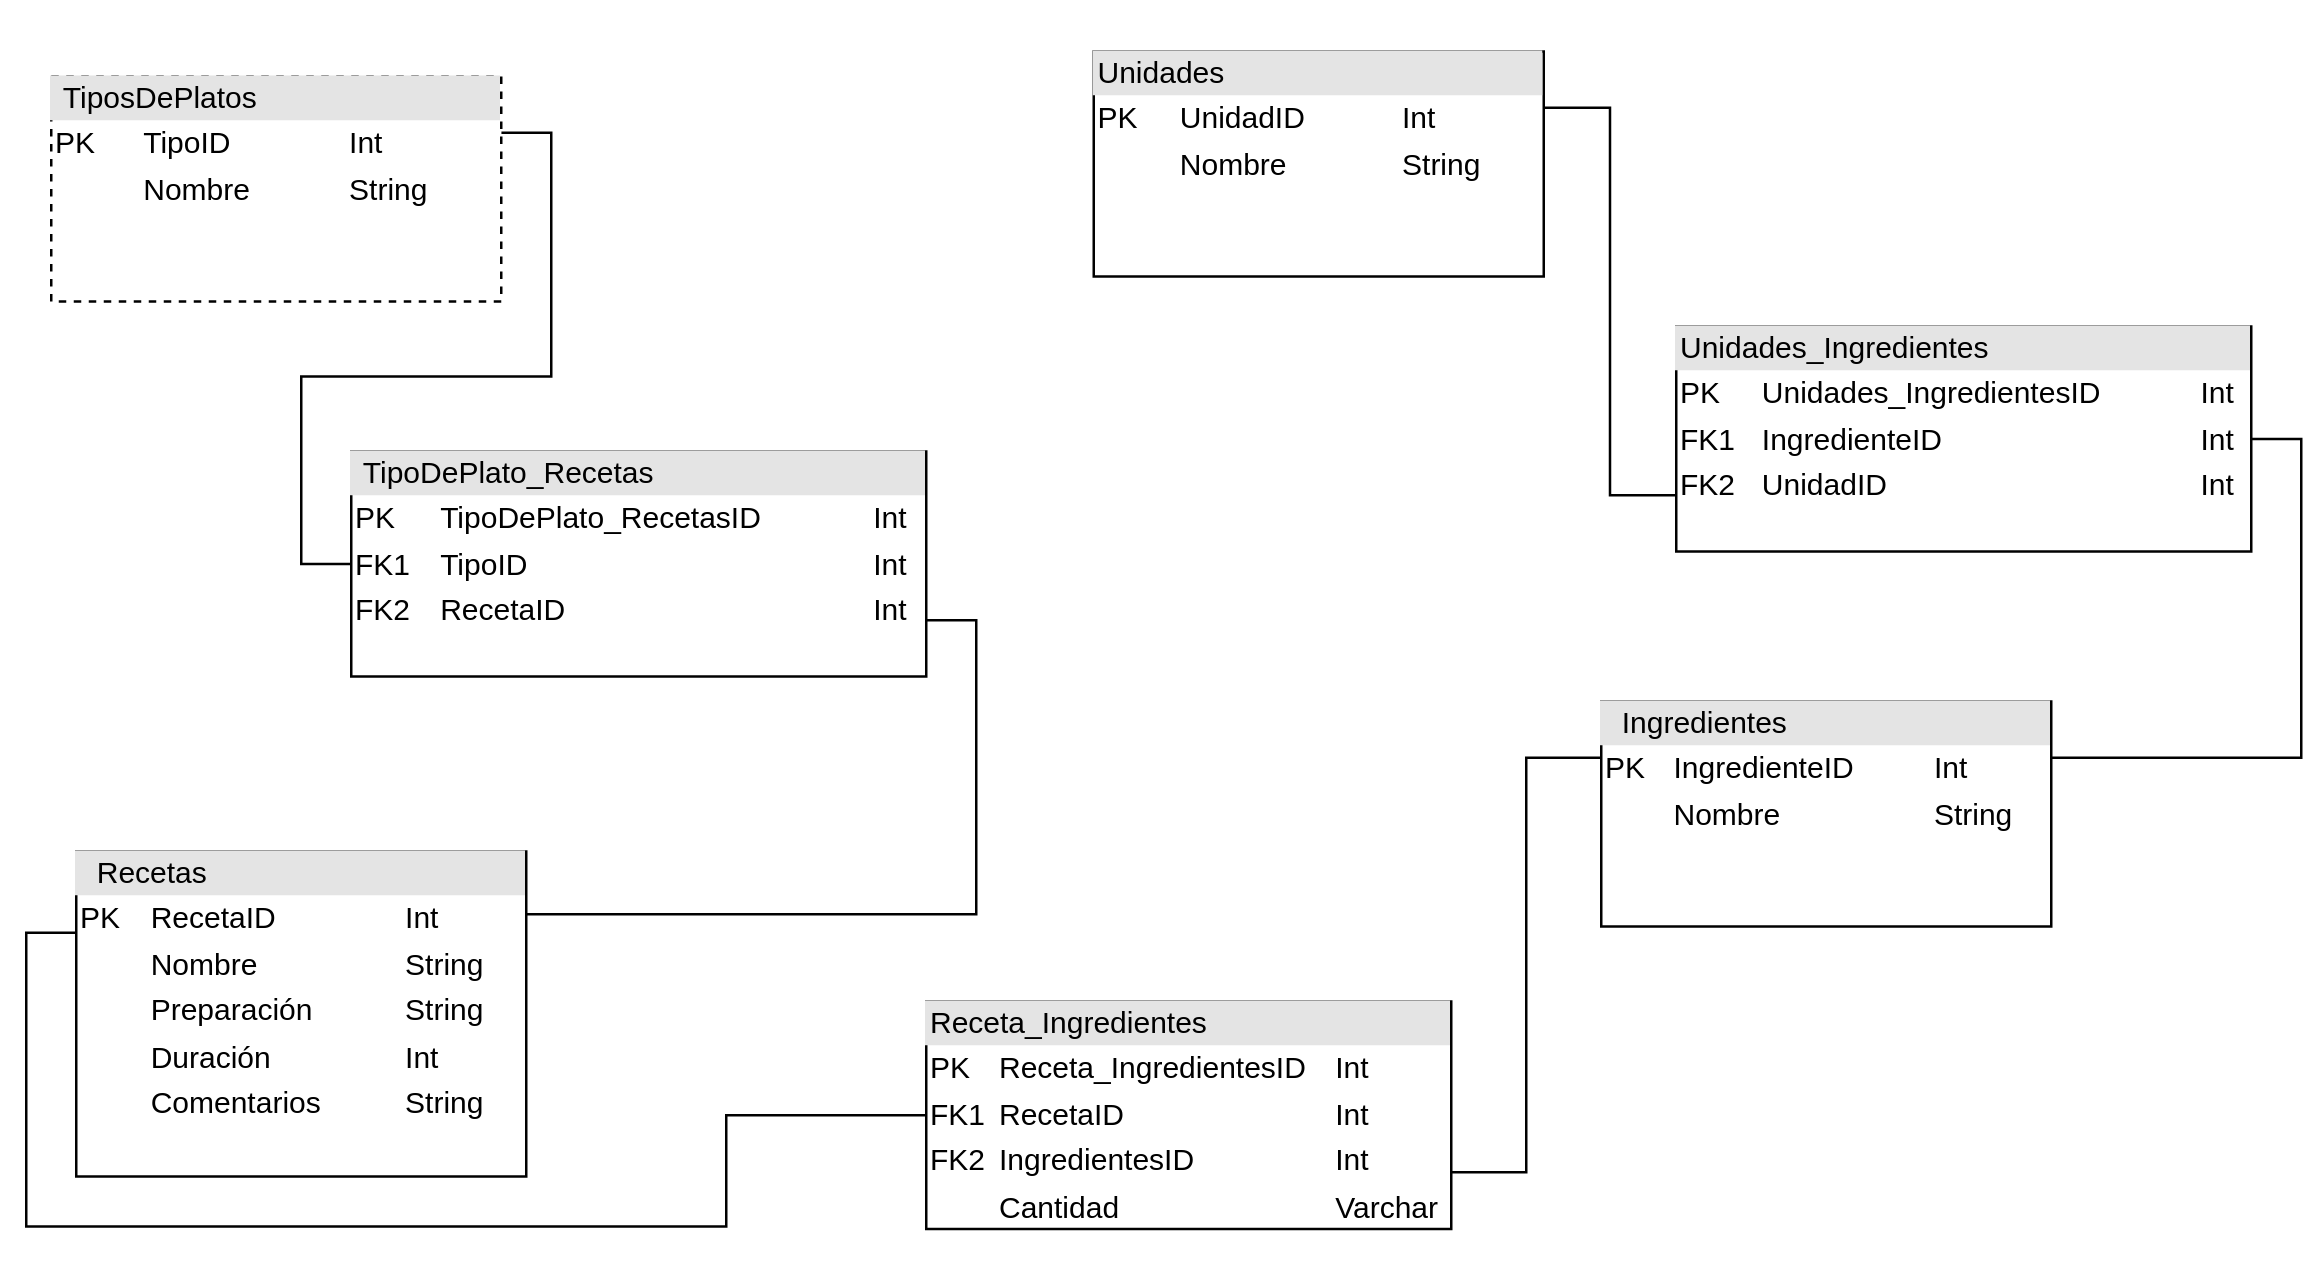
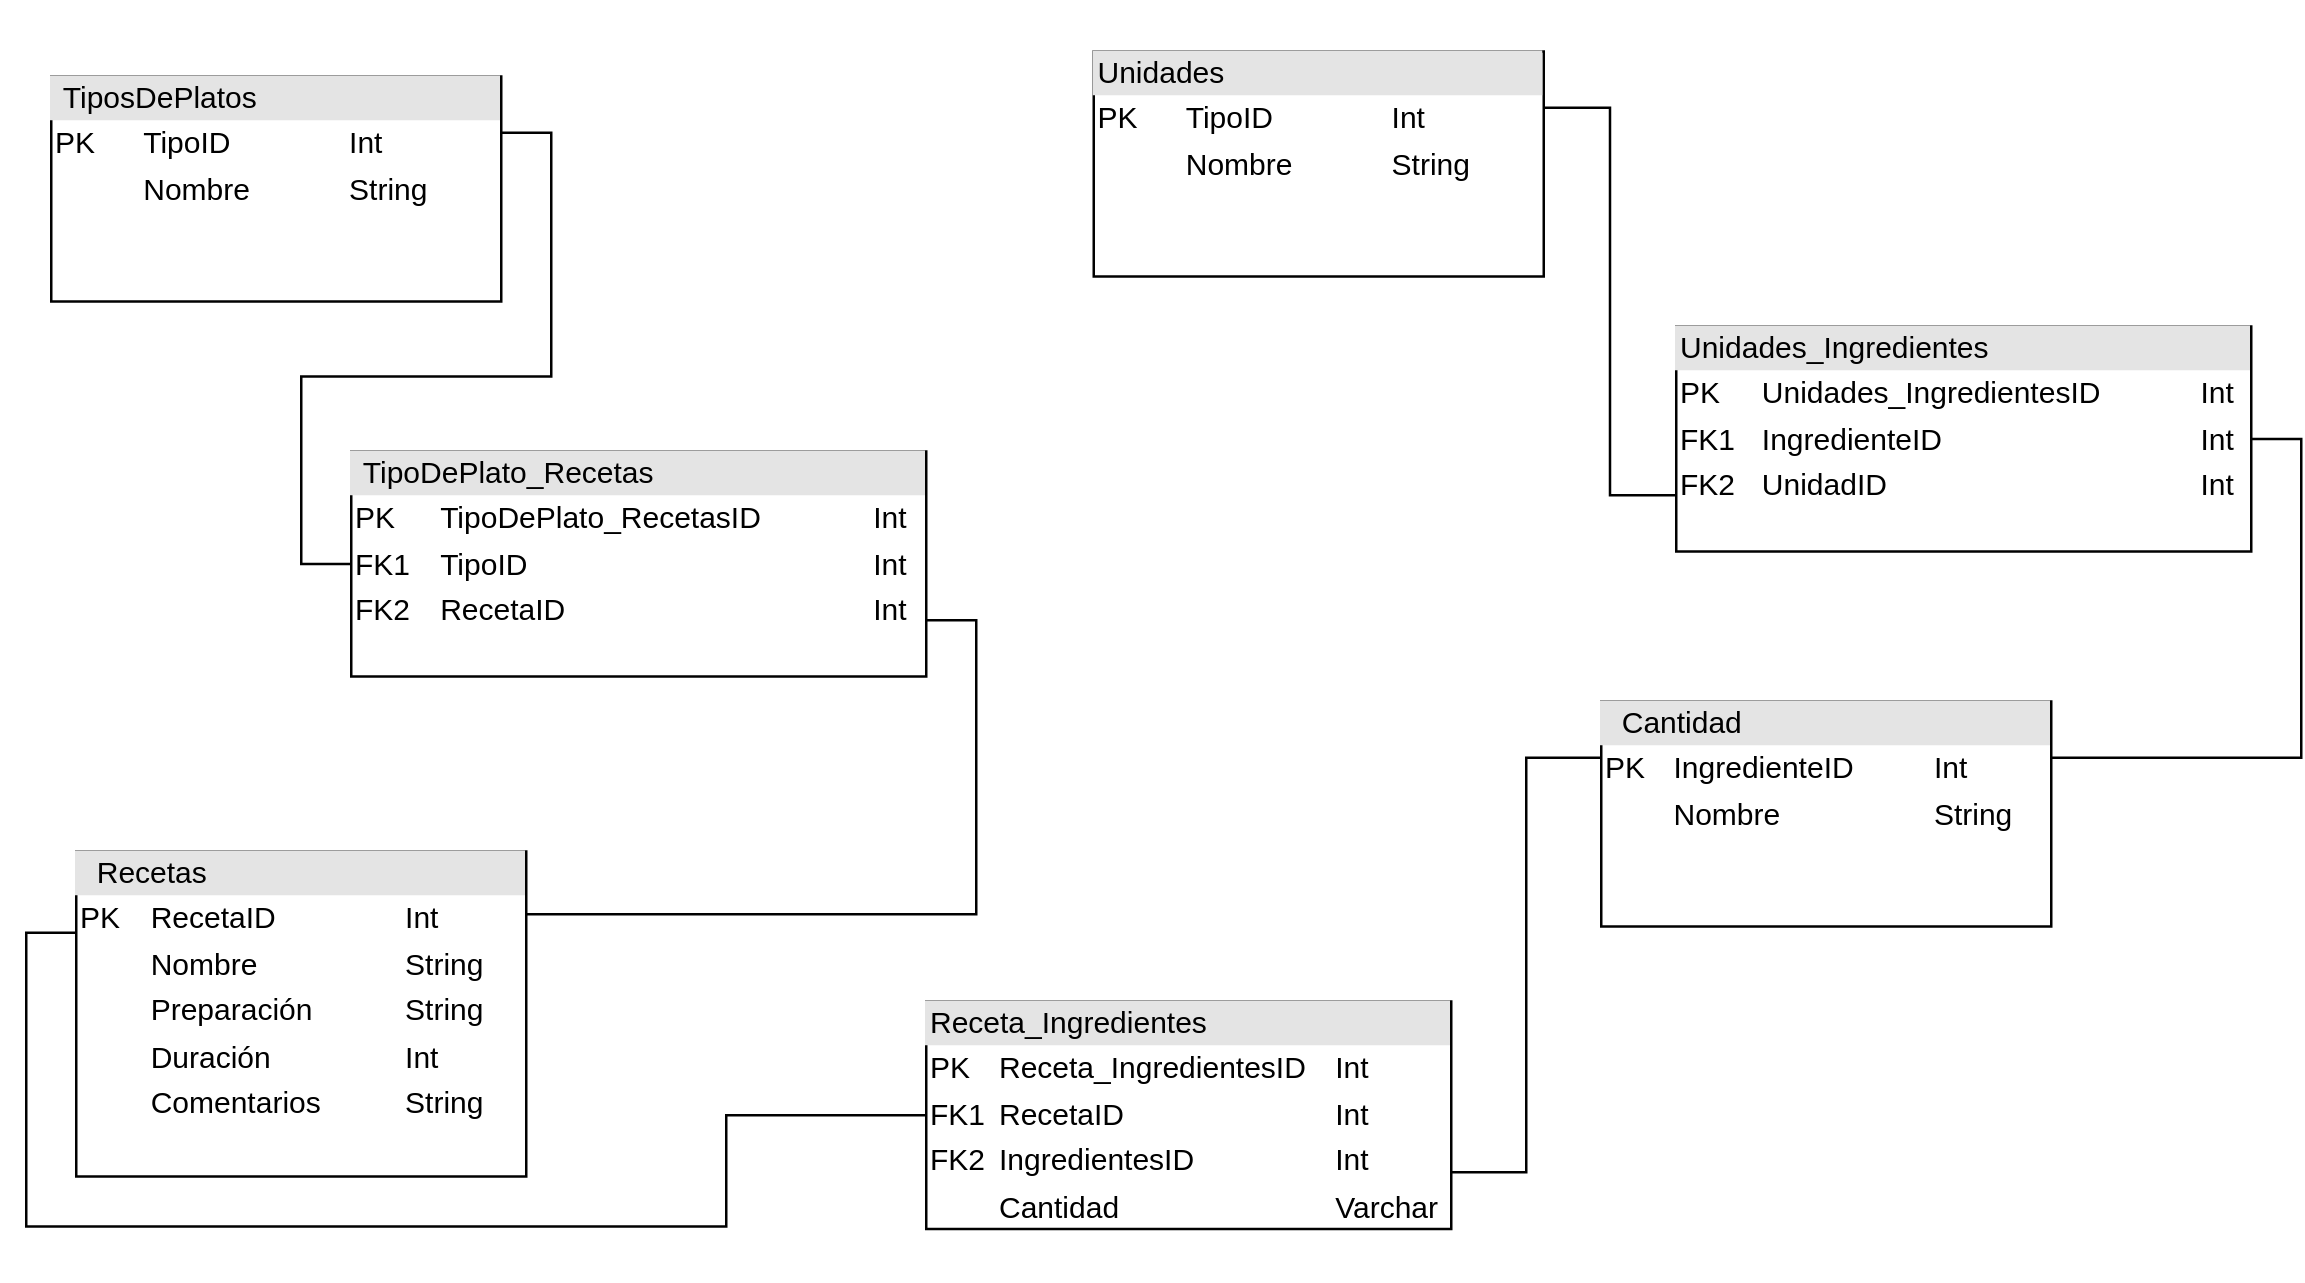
(1199, 105) -> (1191, 105)
(276, 189) -> (276, 189)
(1749, 755) -> (1749, 755)
